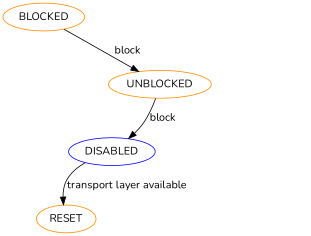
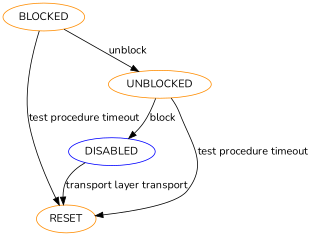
(128, 51) -> (128, 51)
none -> (28, 116)
(127, 185) -> (127, 185)
none -> (190, 186)
